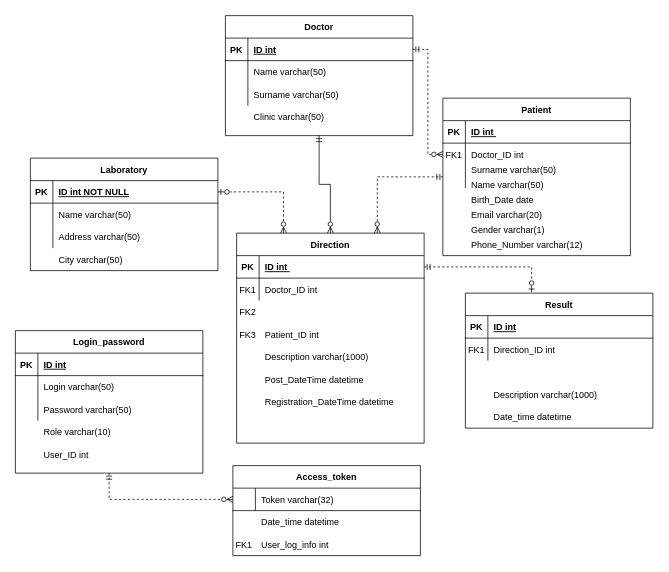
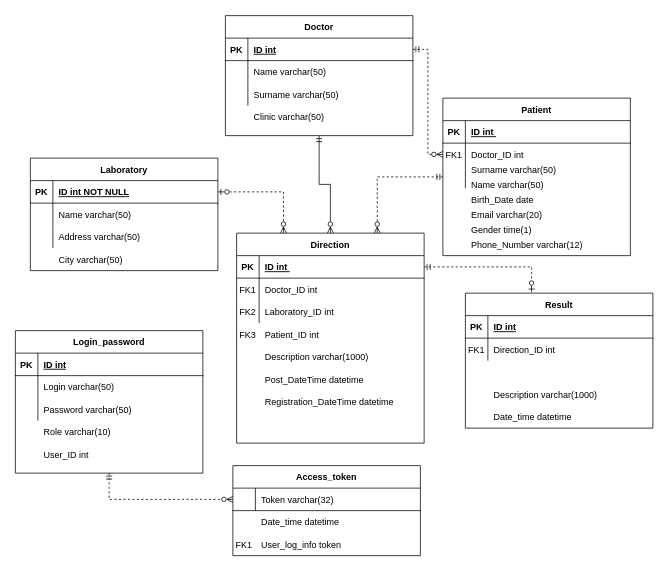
(513, 230) -> (504, 230)
none -> (342, 312)
(299, 545) -> (305, 545)
